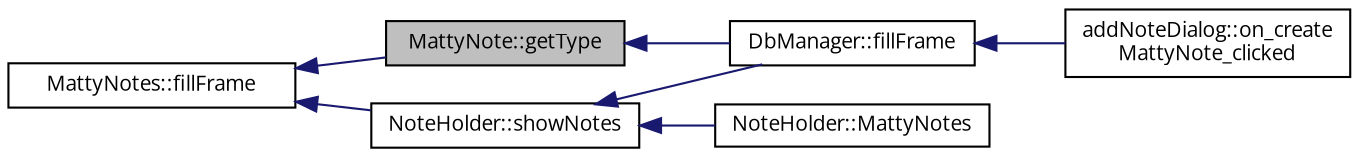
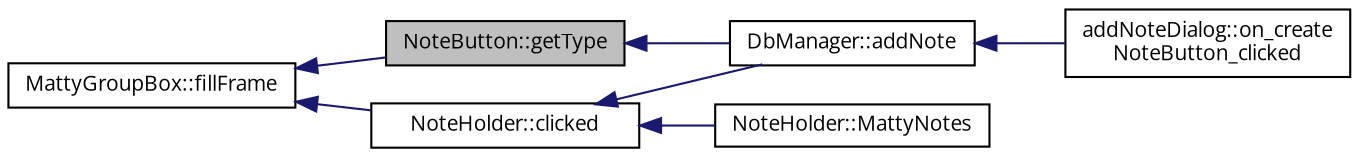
(505, 43) -> (505, 43)
(852, 43) -> (852, 43)
(1208, 43) -> (1208, 43)
(152, 85) -> (152, 85)
(505, 126) -> (505, 126)
